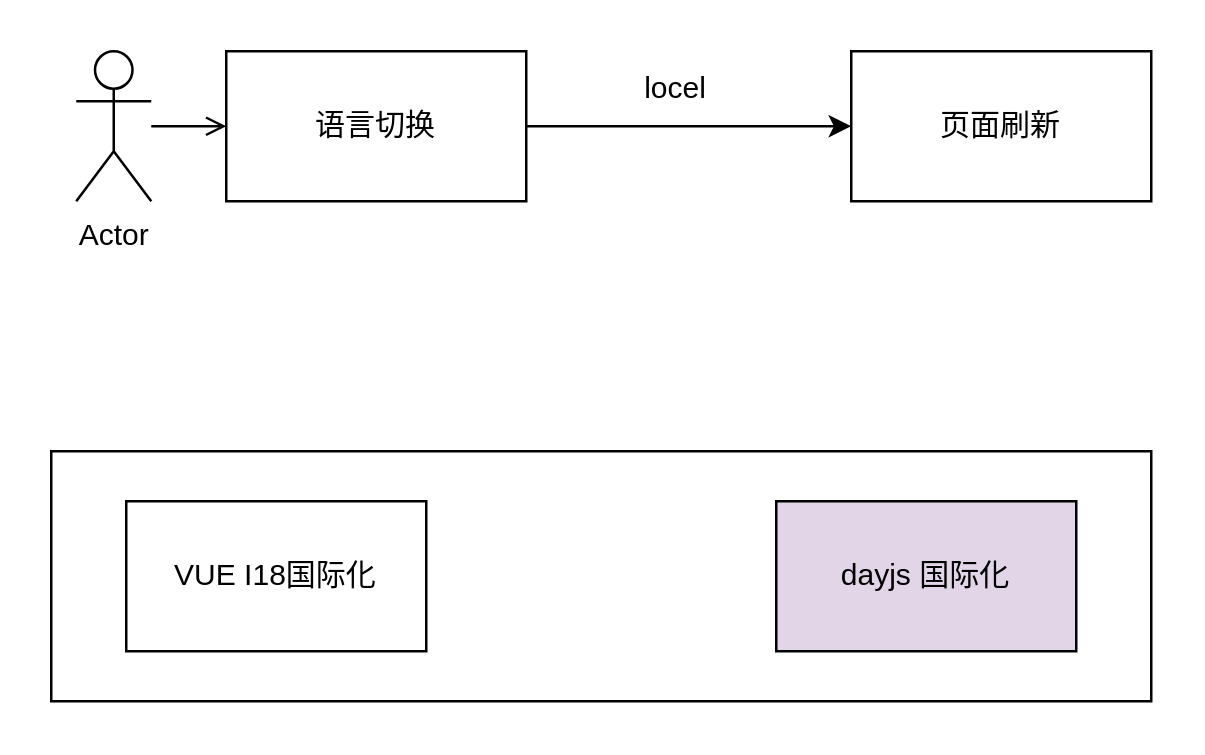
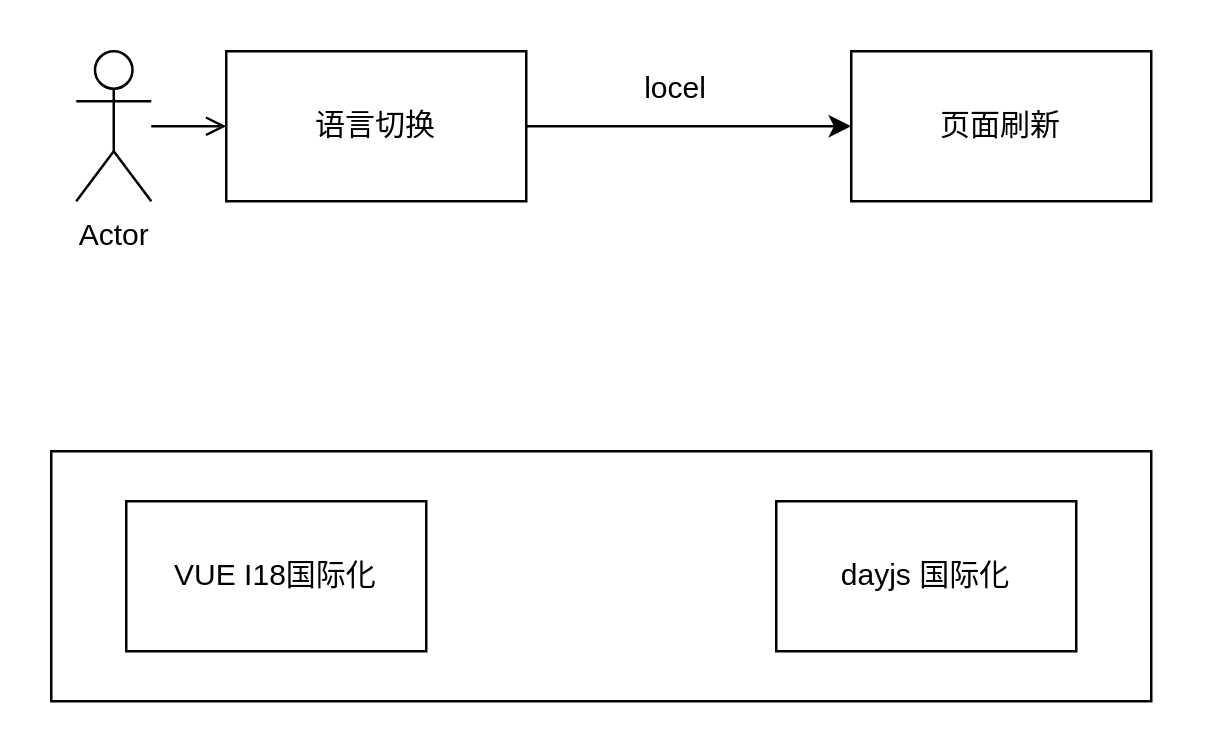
(926, 576) -> (926, 576)
